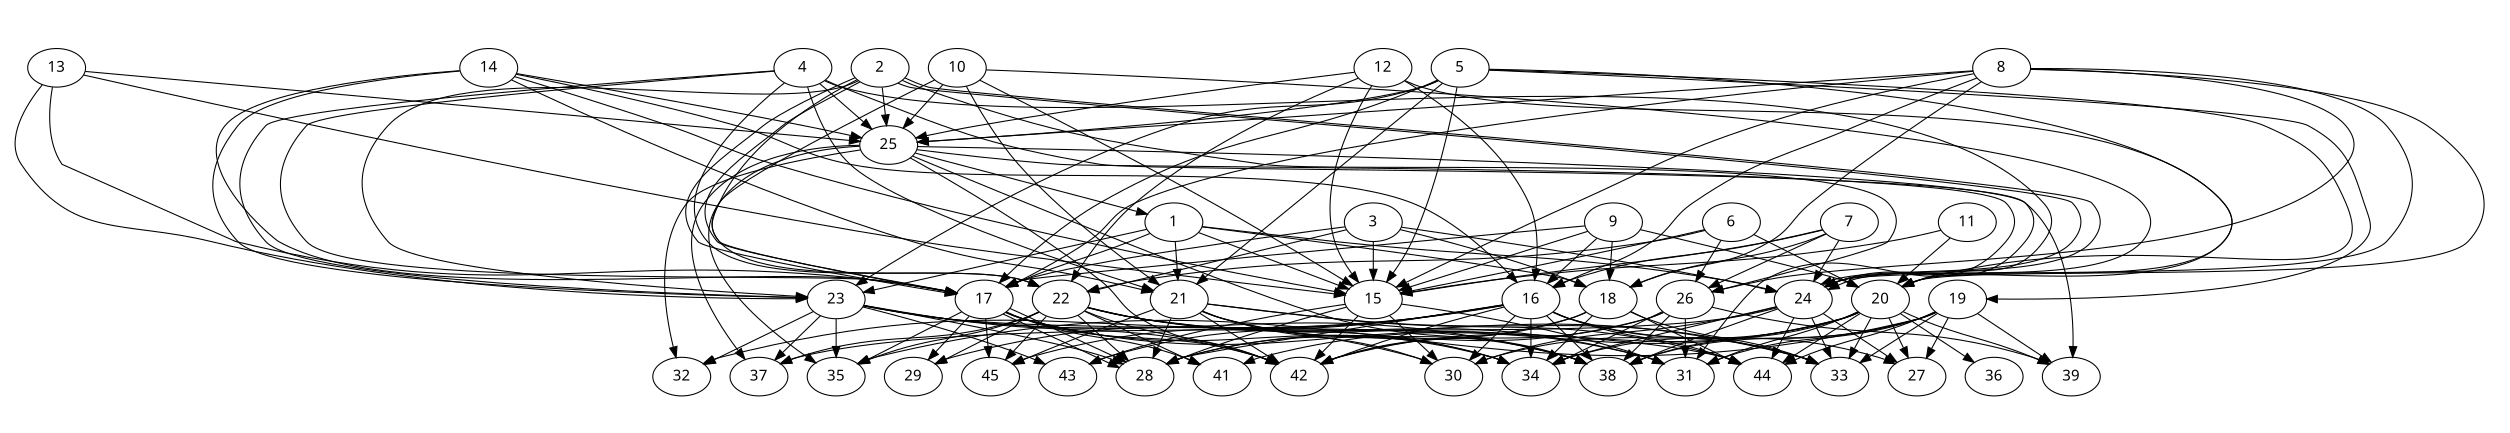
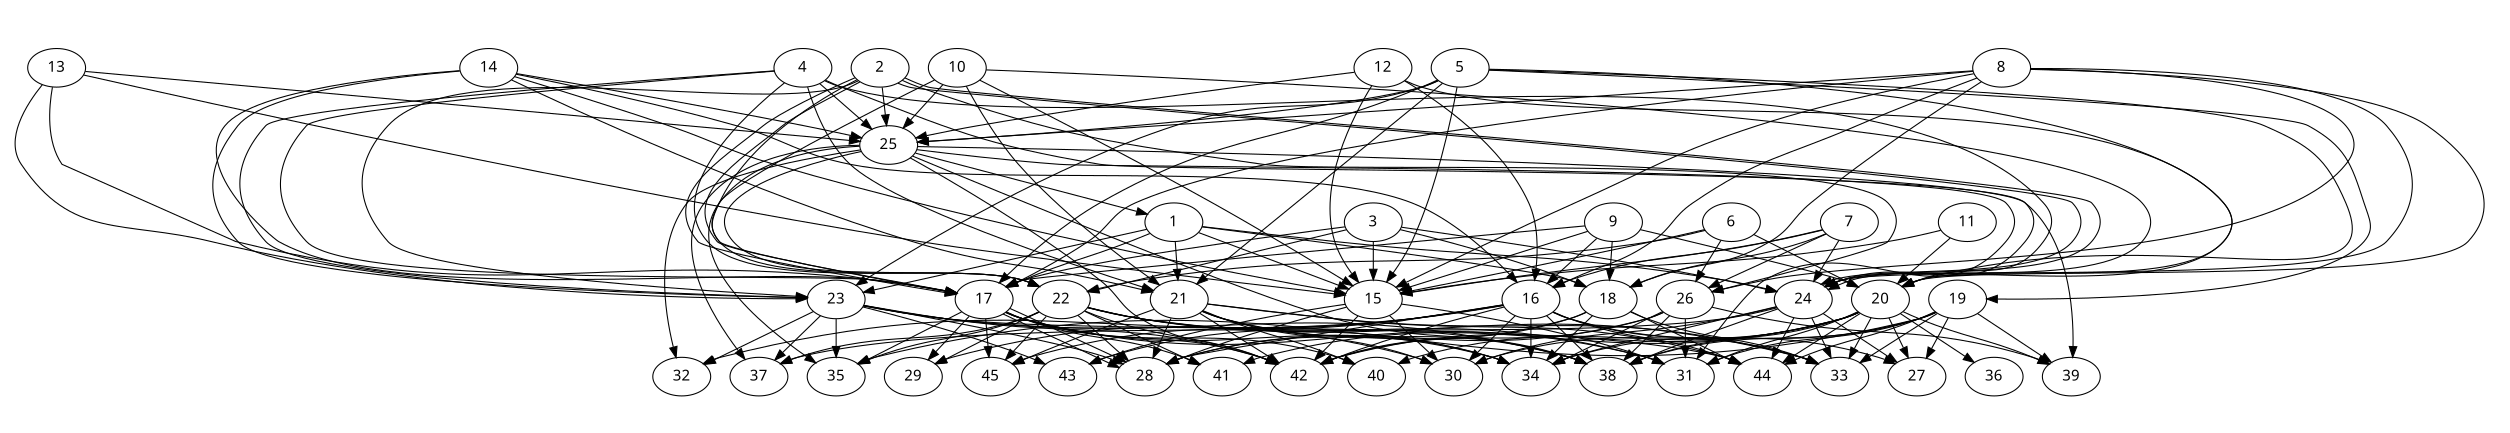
(1233, 137) -> (728, 230)
none -> (1377, 377)
